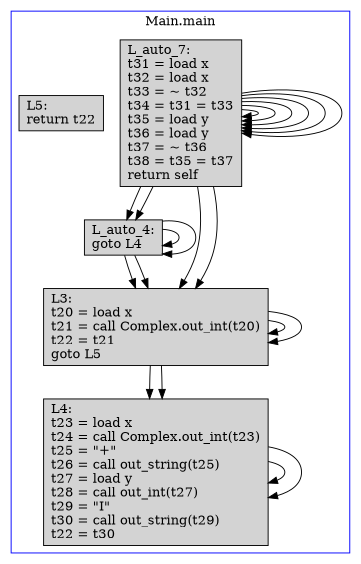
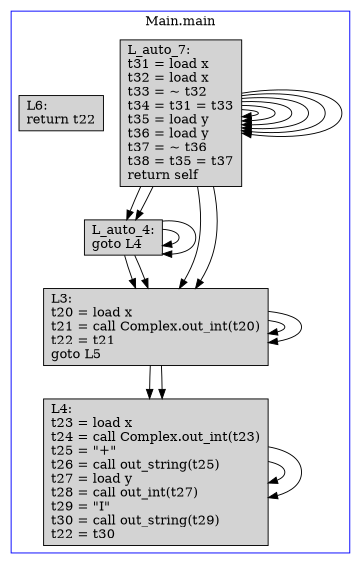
(61, 113) -> (61, 113)
